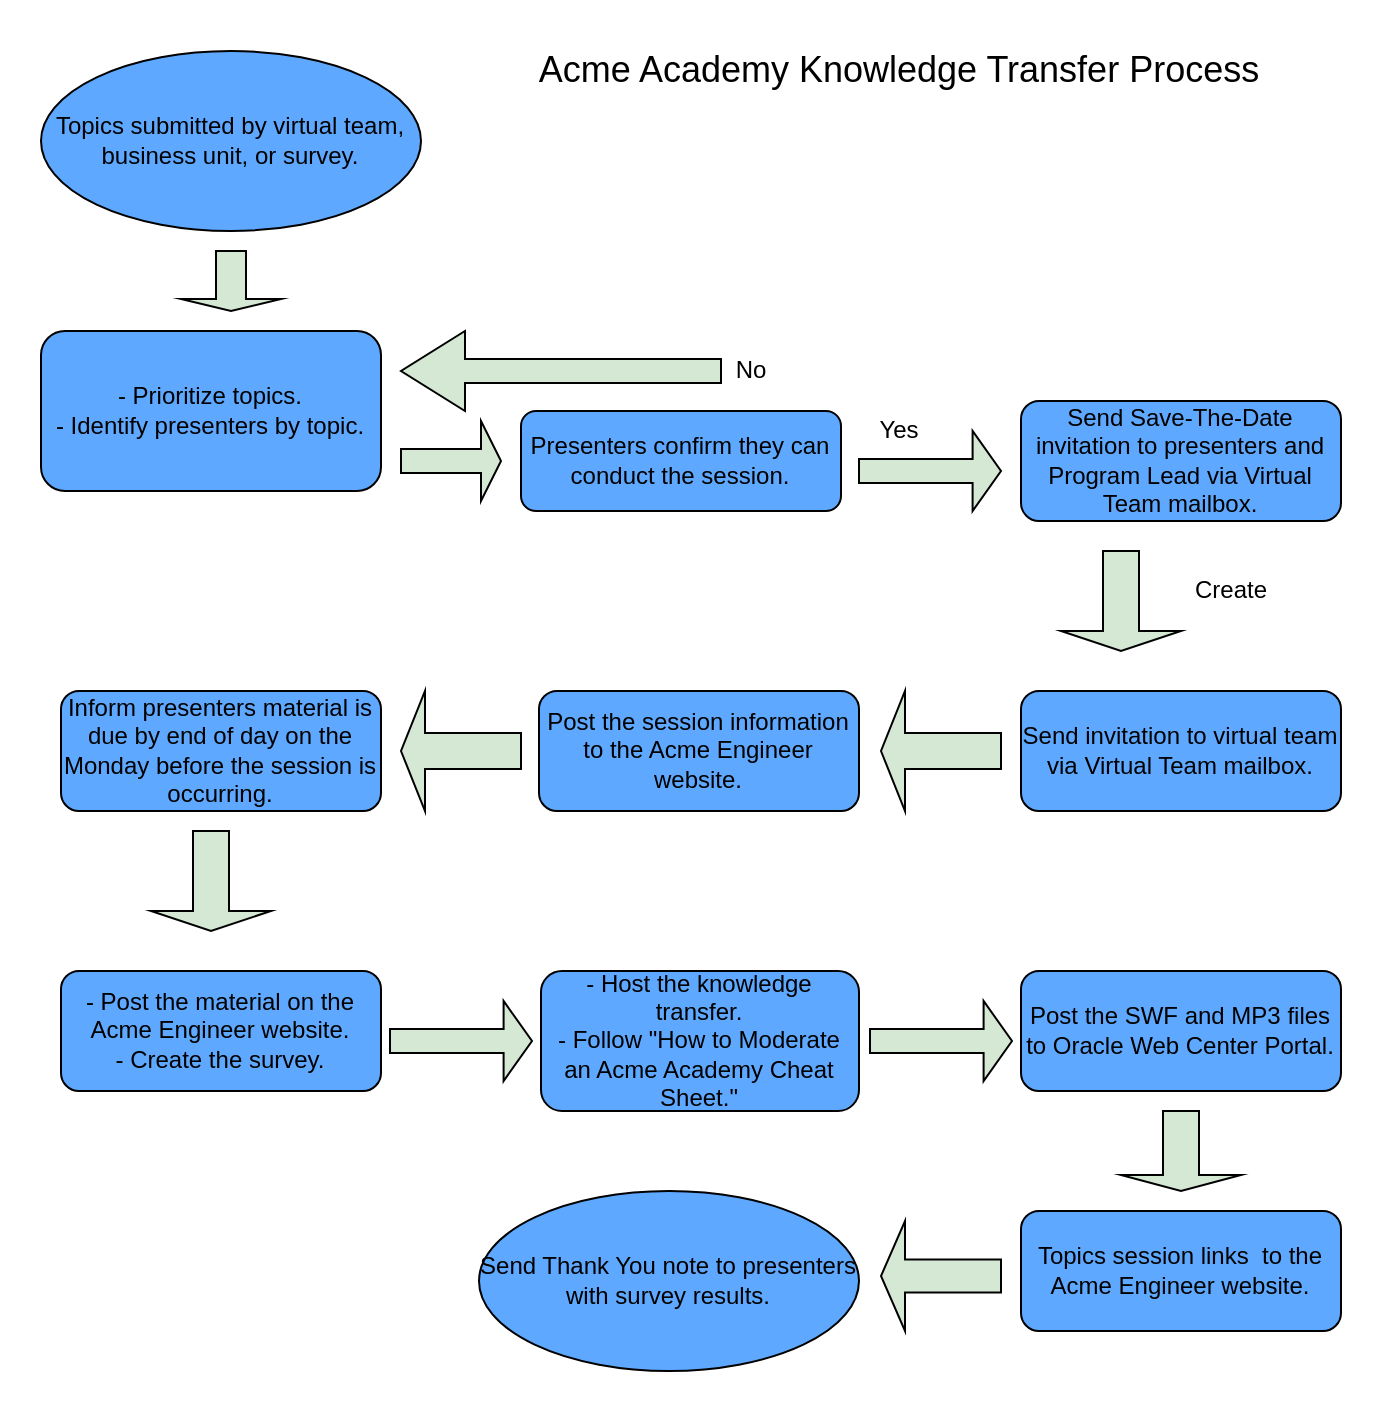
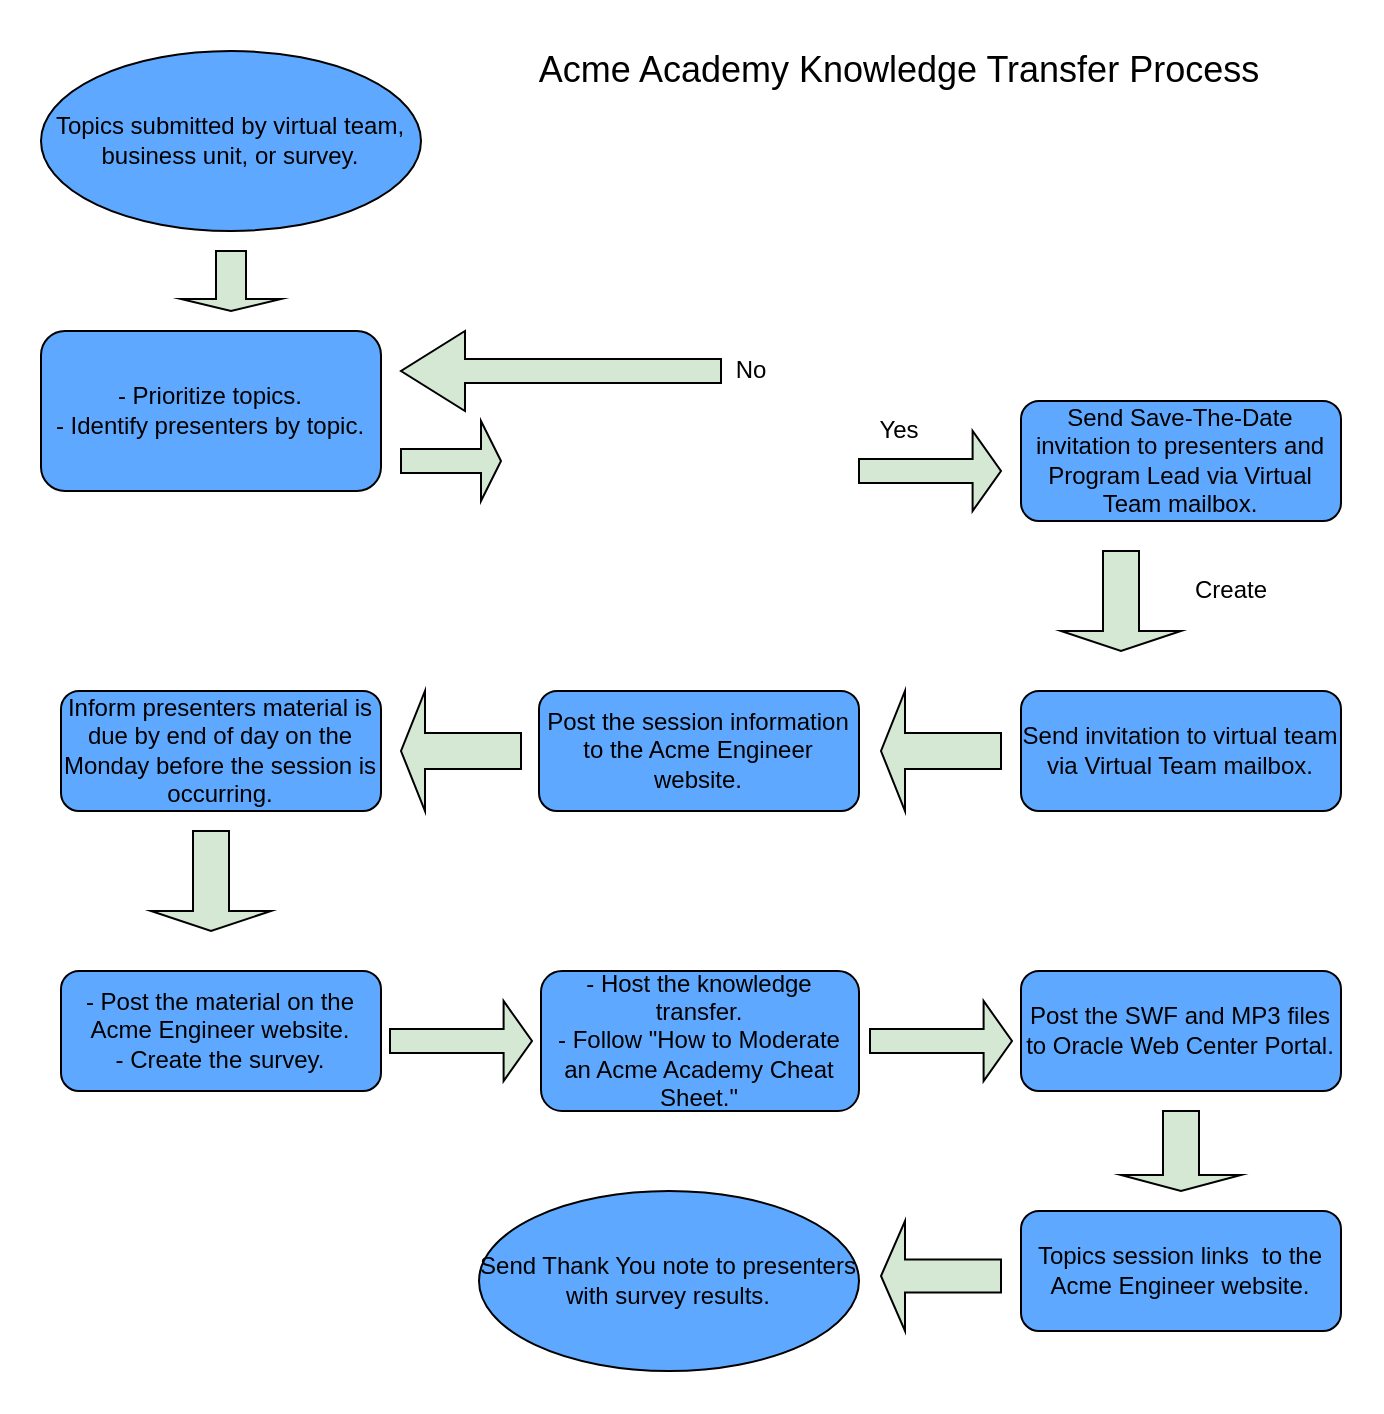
(681, 461) -> none
